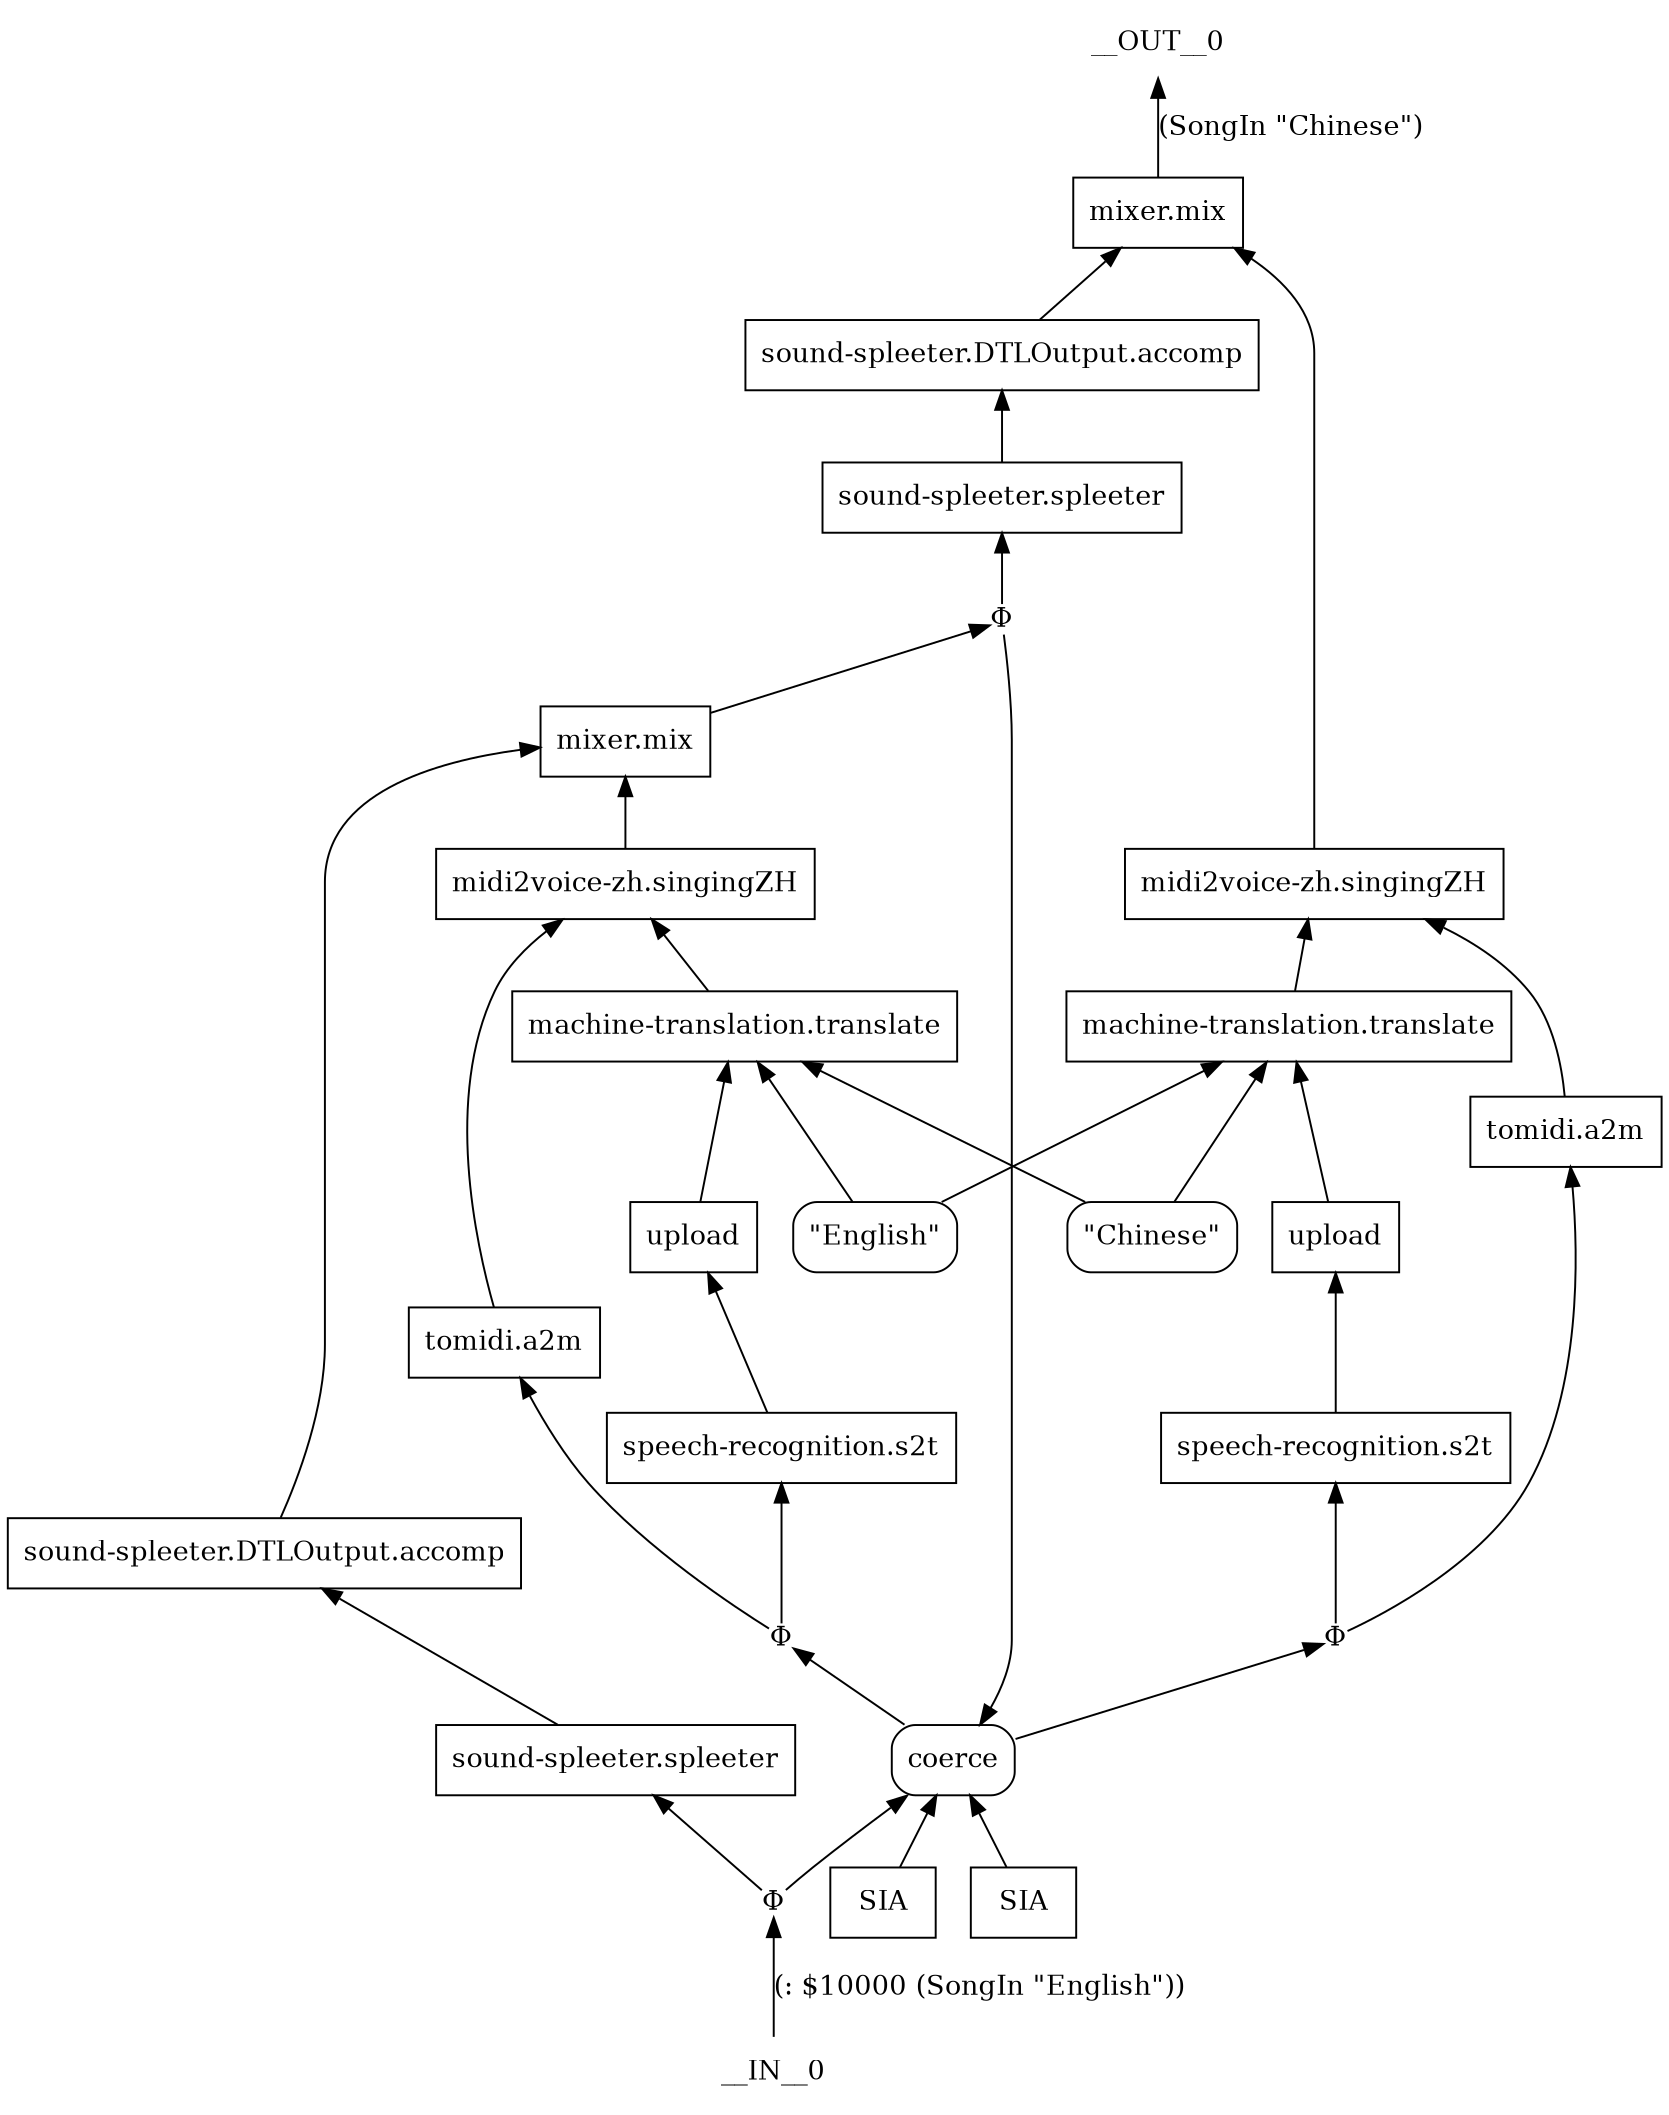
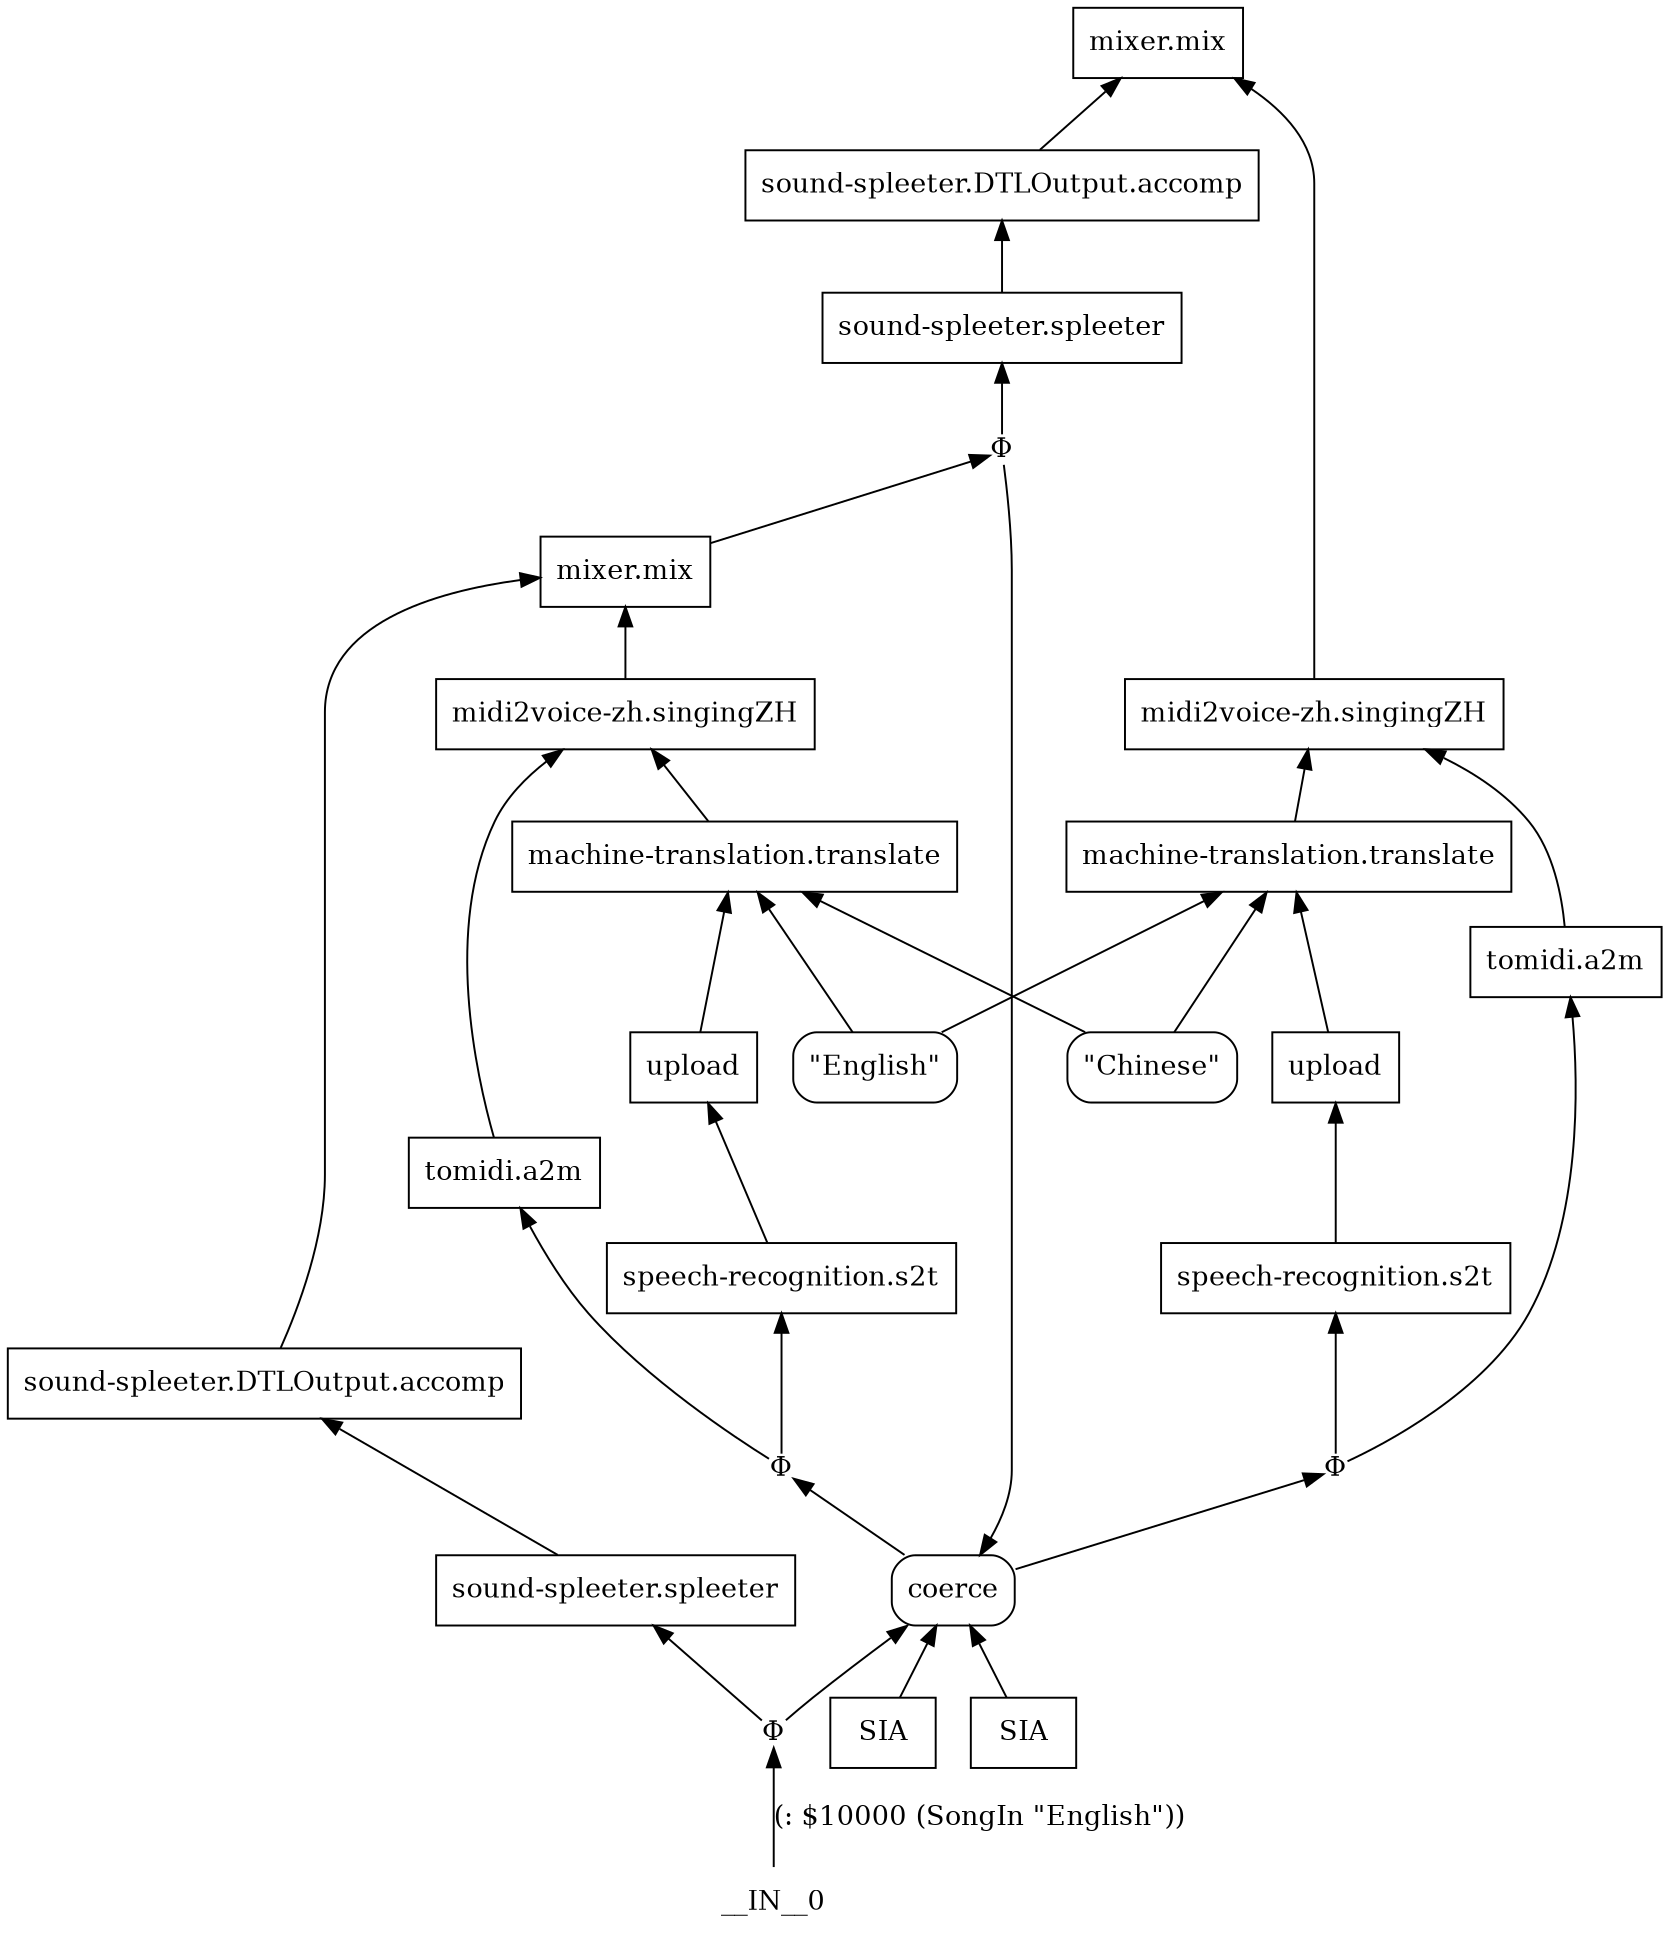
(1158, 43) -> none
